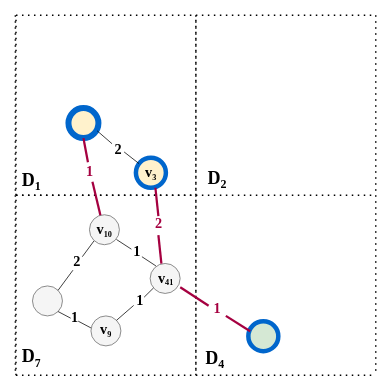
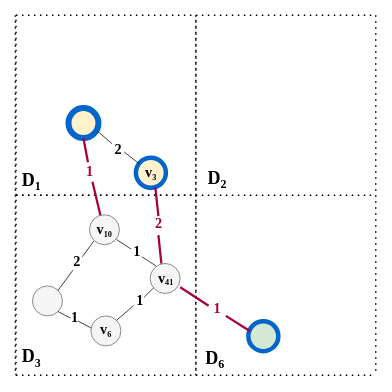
(106, 330) -> (106, 330)
(27, 340) -> (27, 340)
(211, 341) -> (211, 341)
